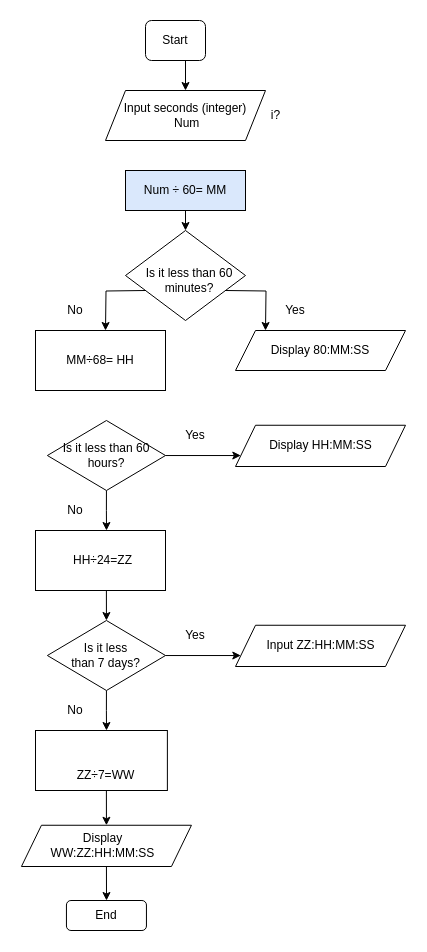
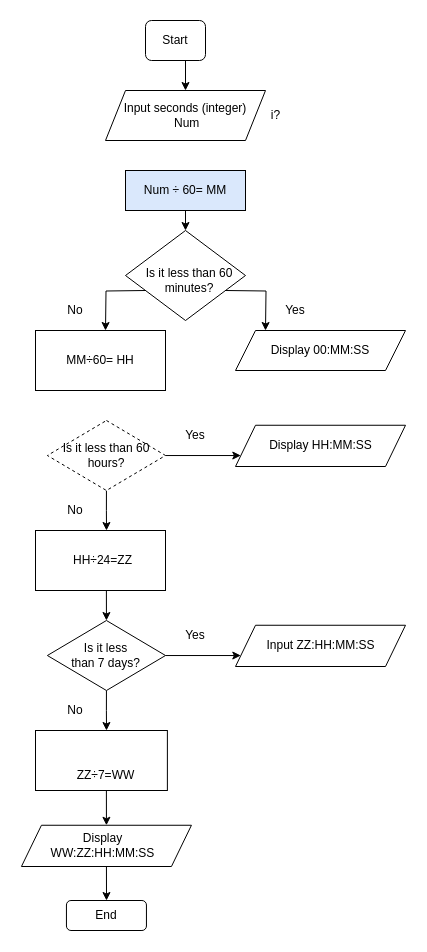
(321, 351) -> (321, 351)
(101, 361) -> (101, 361)
(106, 456) -> (106, 456)
